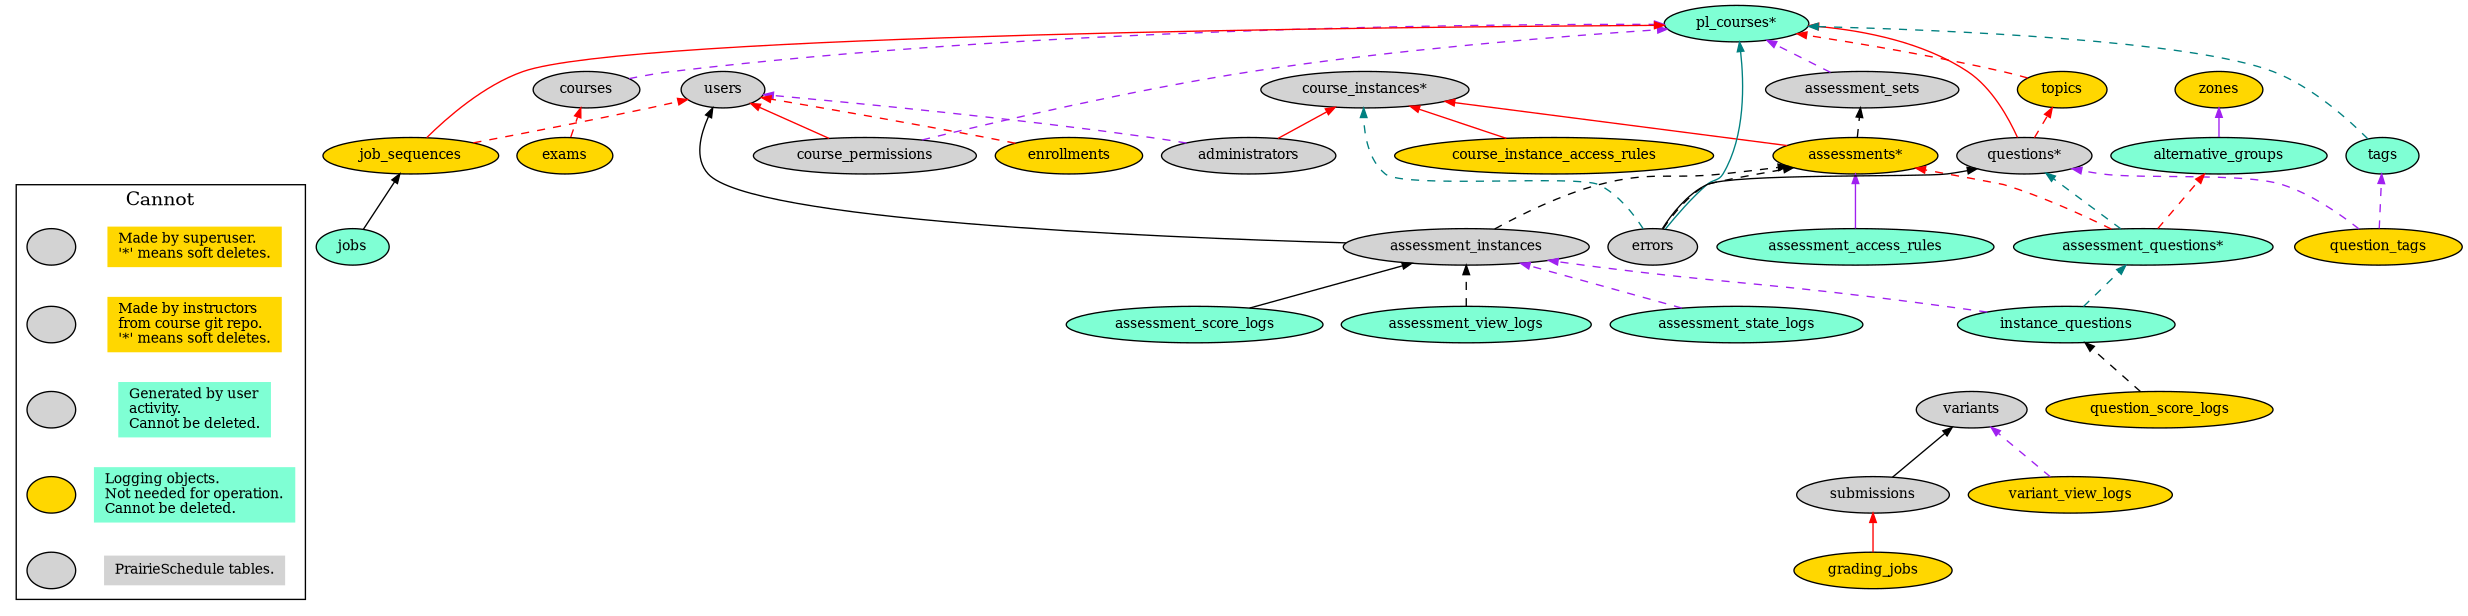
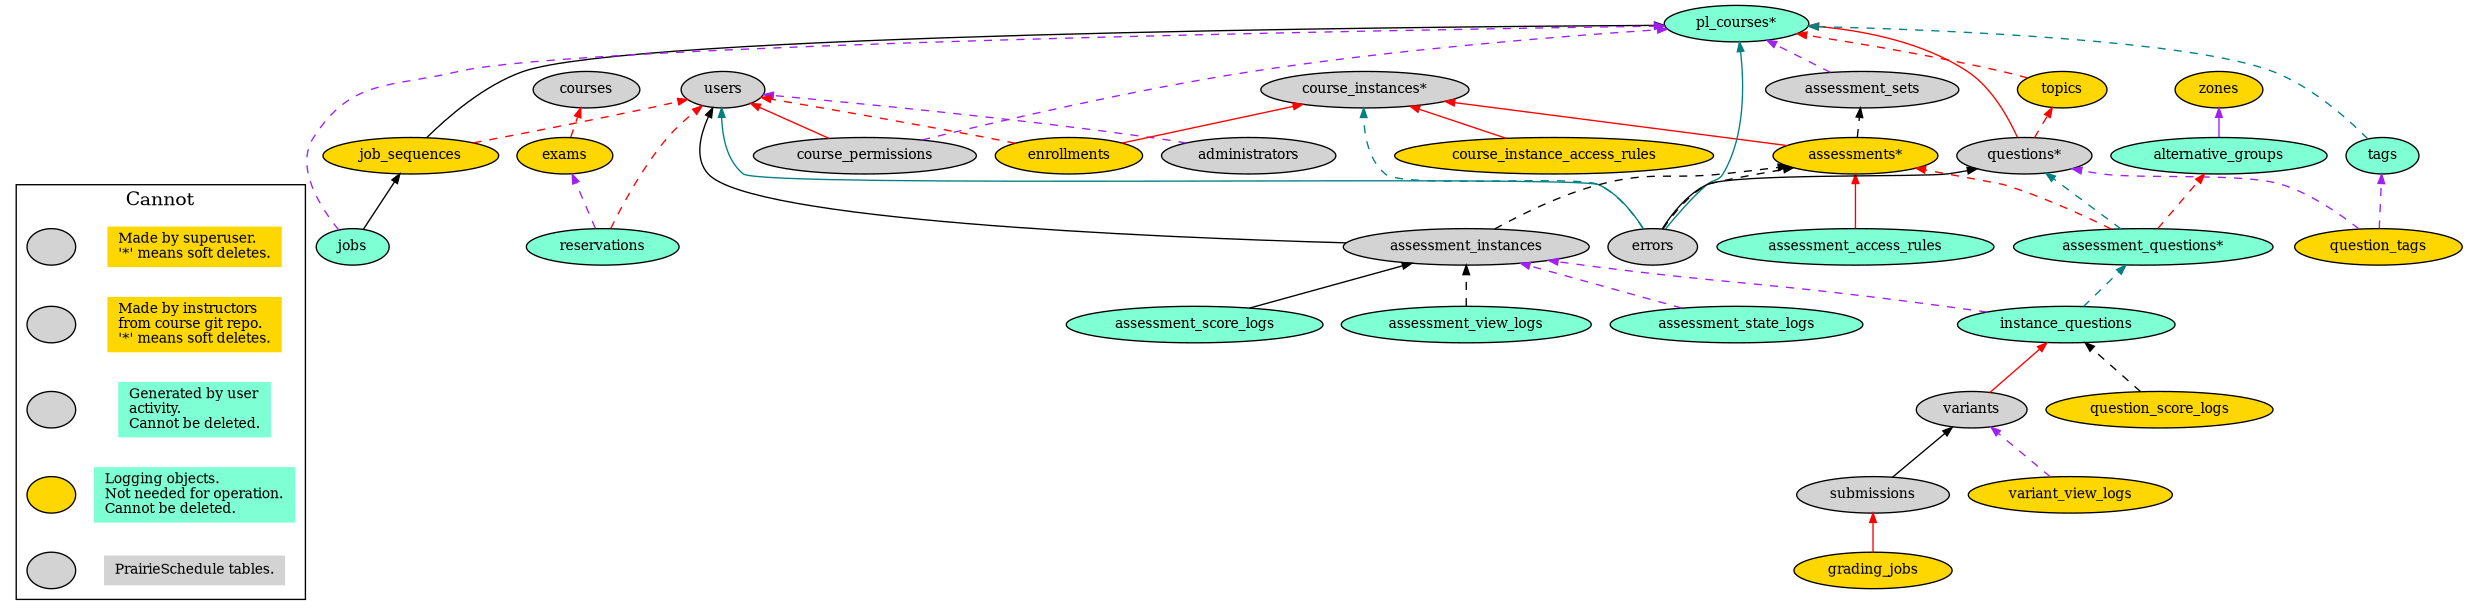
(935, 38) -> (1029, 35)
(936, 47) -> (922, 43)
(1302, 125) -> (1207, 125)
none -> (1172, 181)
(1855, 206) -> (1855, 206)
none -> (603, 247)
none -> (2015, 371)
